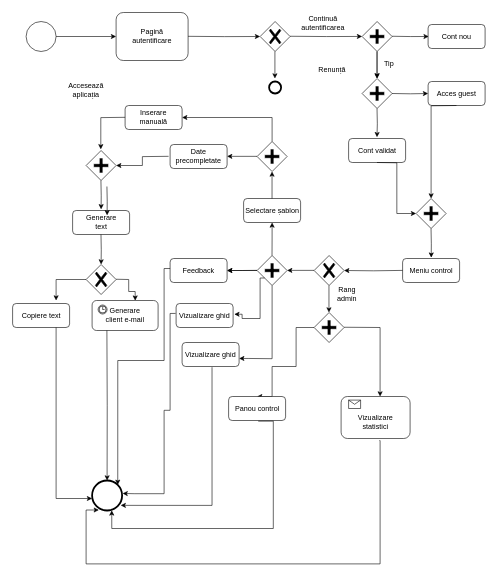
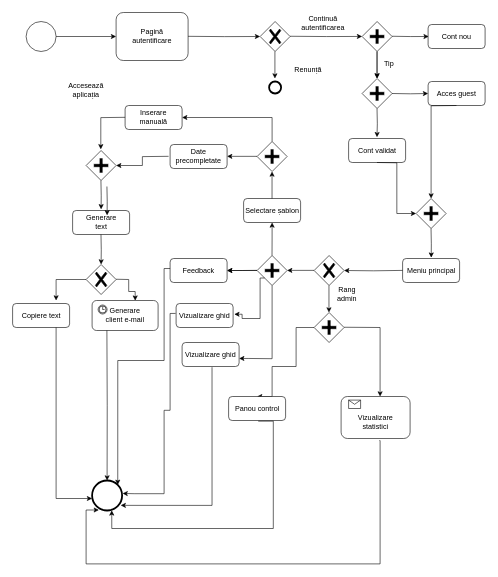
(332, 69) -> (308, 69)
(431, 270) -> (431, 270)
